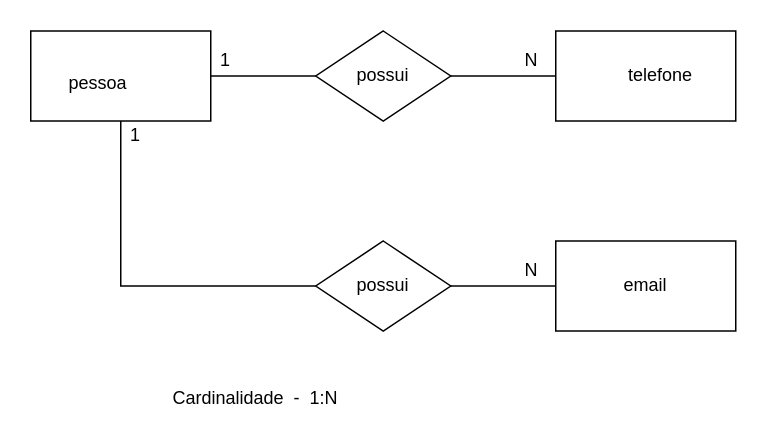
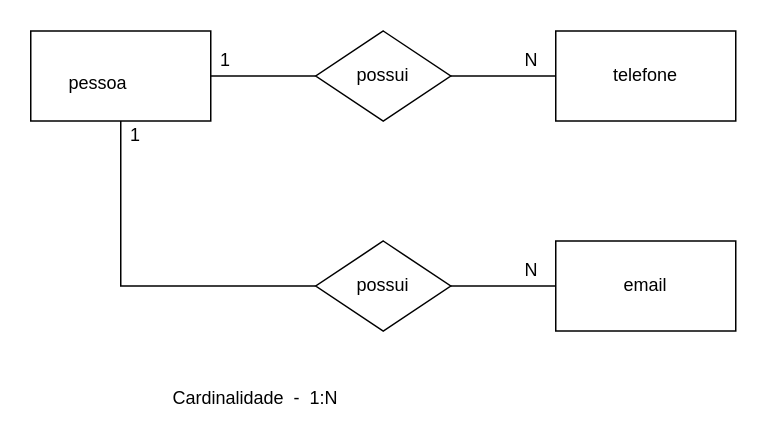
(661, 76) -> (646, 76)
